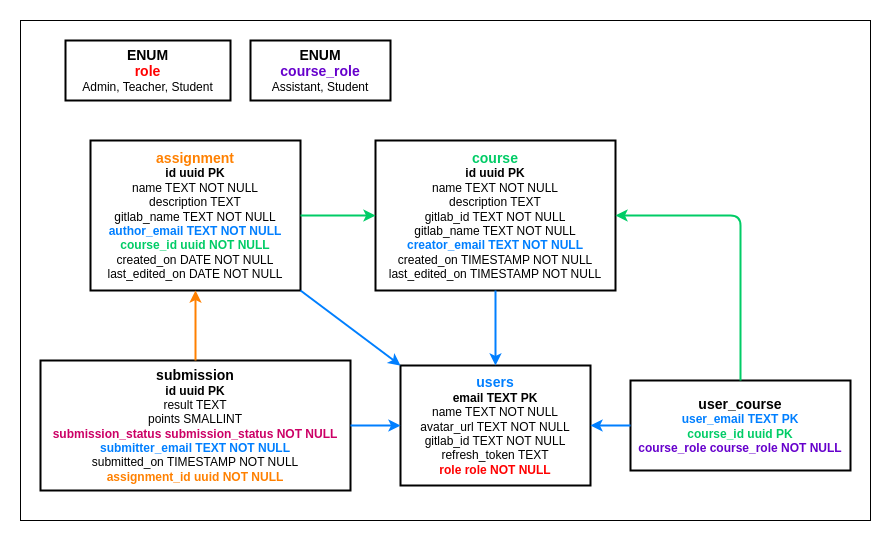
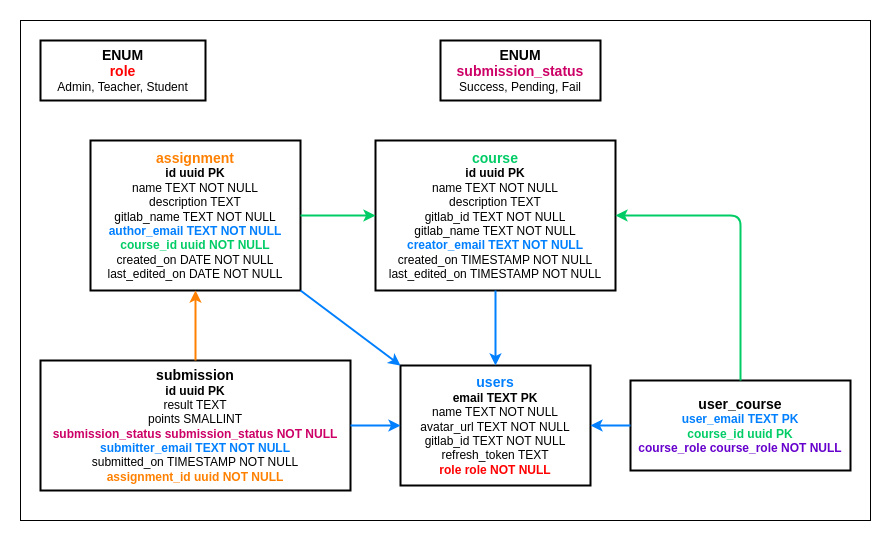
(148, 71) -> (123, 71)
(321, 71) -> none
none -> (521, 71)
